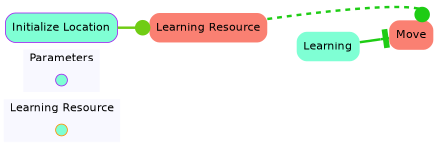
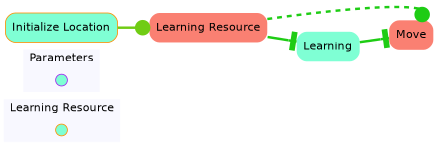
(62, 28) -> (62, 28)
none -> (278, 39)
